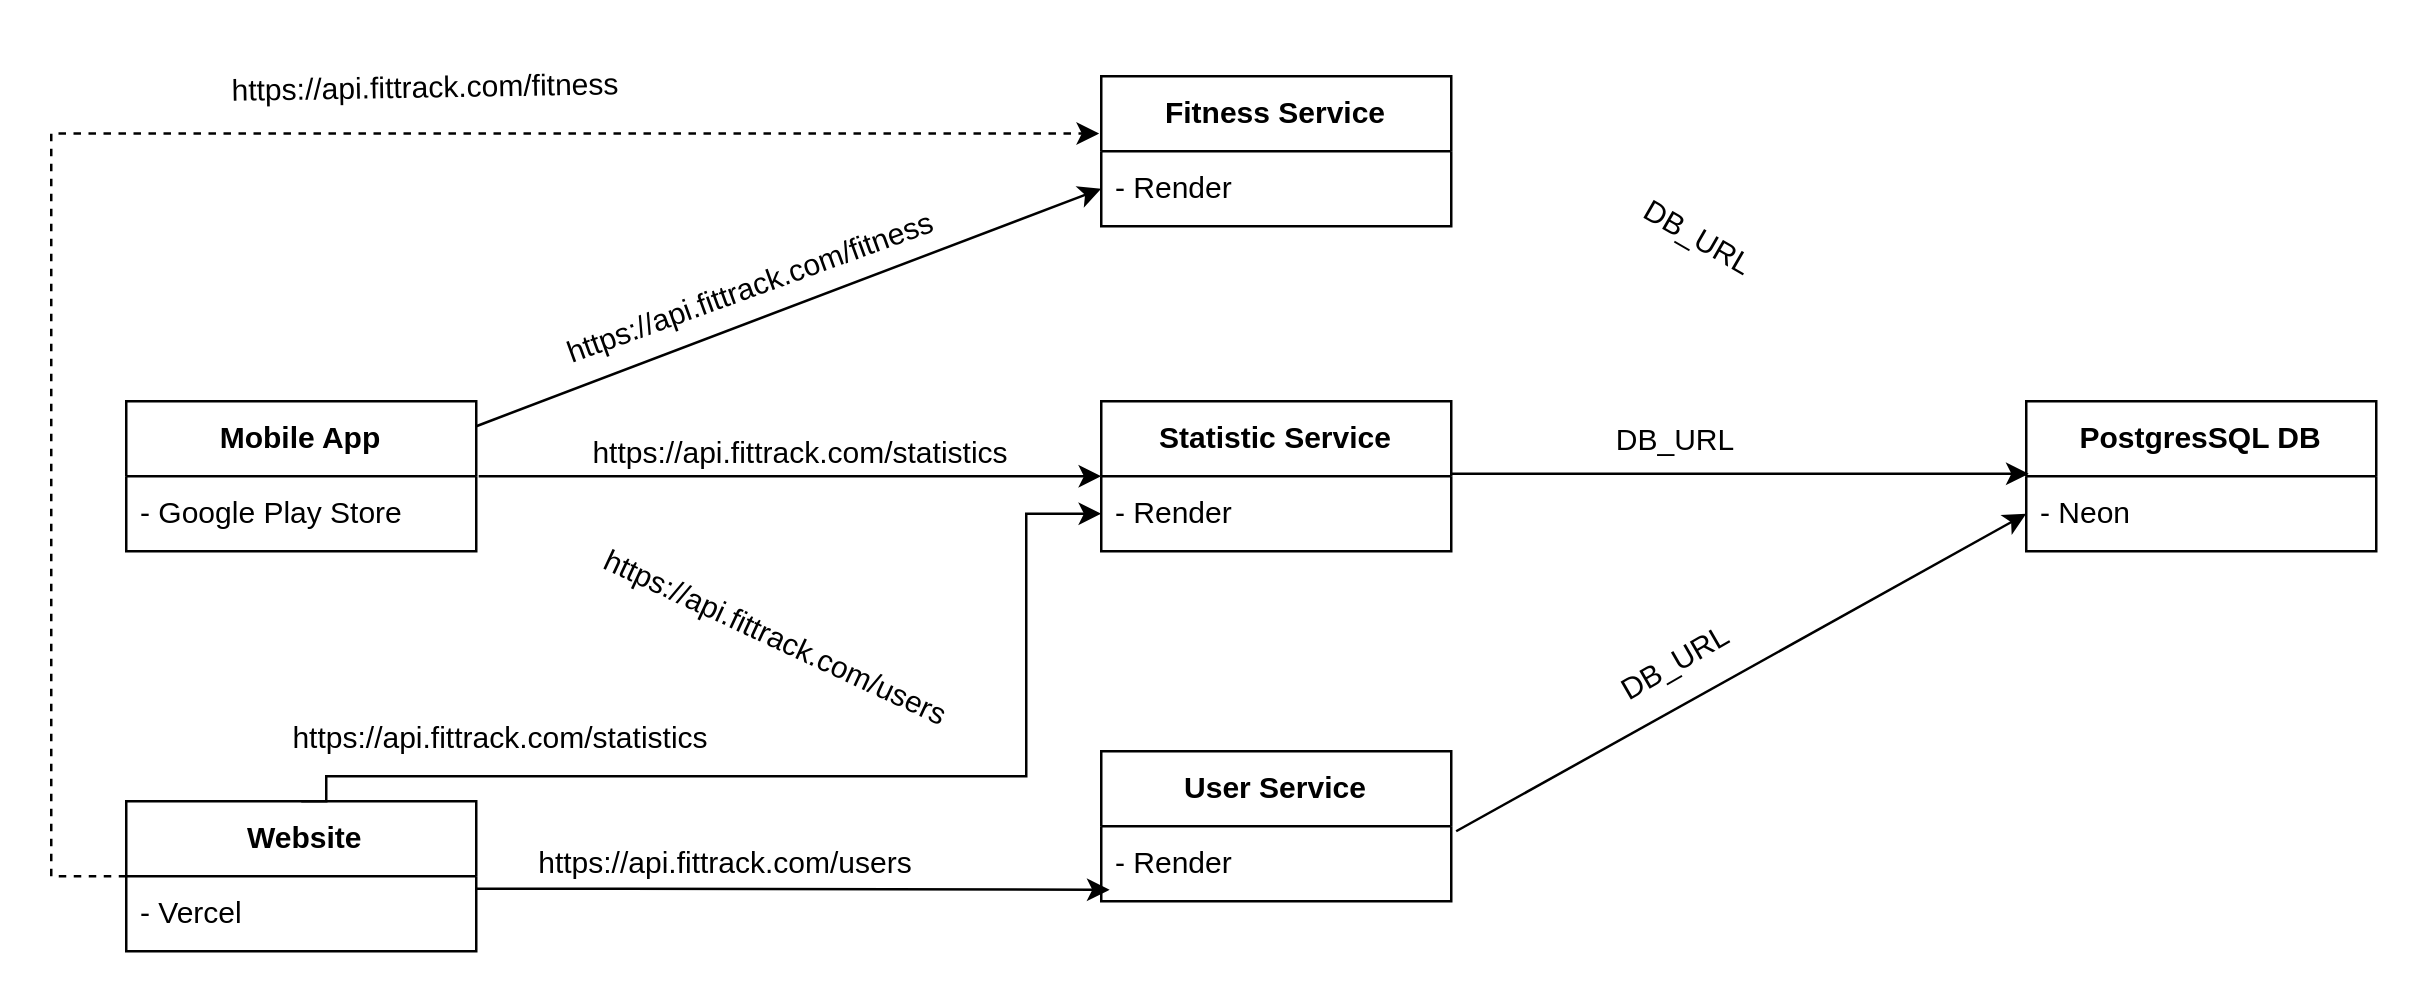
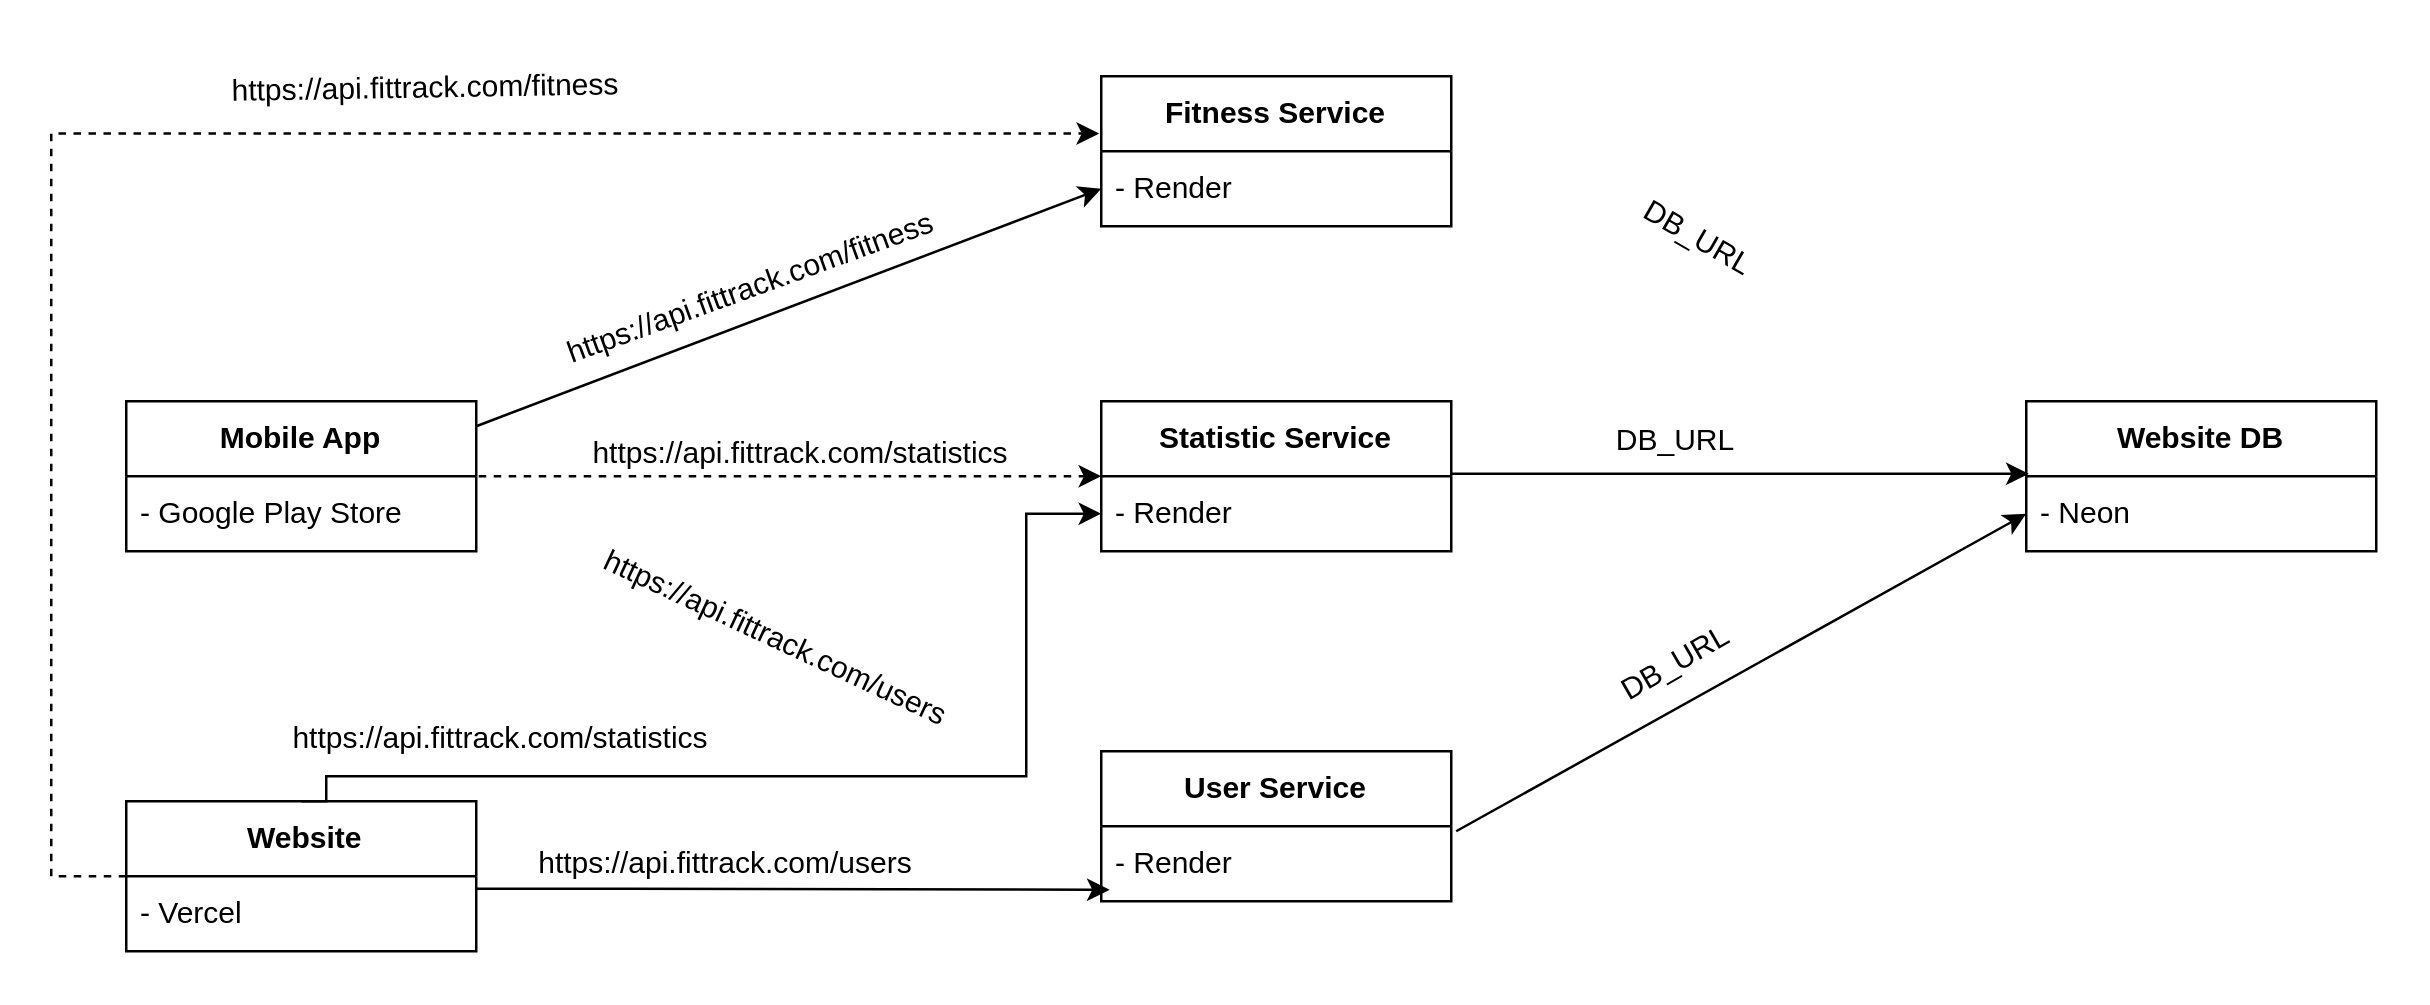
(2201, 439) -> (2201, 439)
(780, 476) -> (780, 476)
